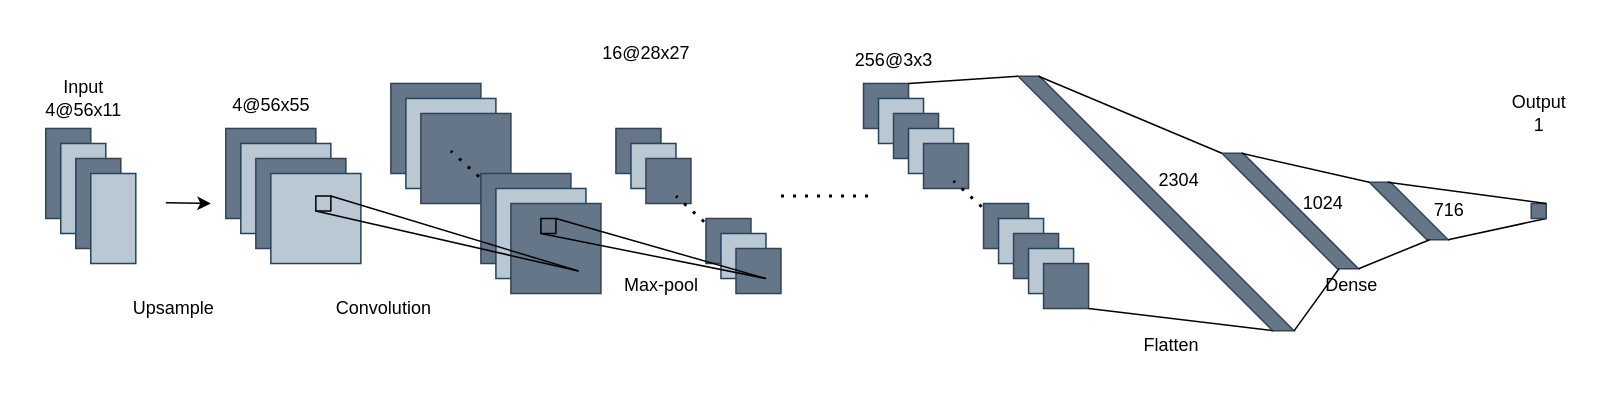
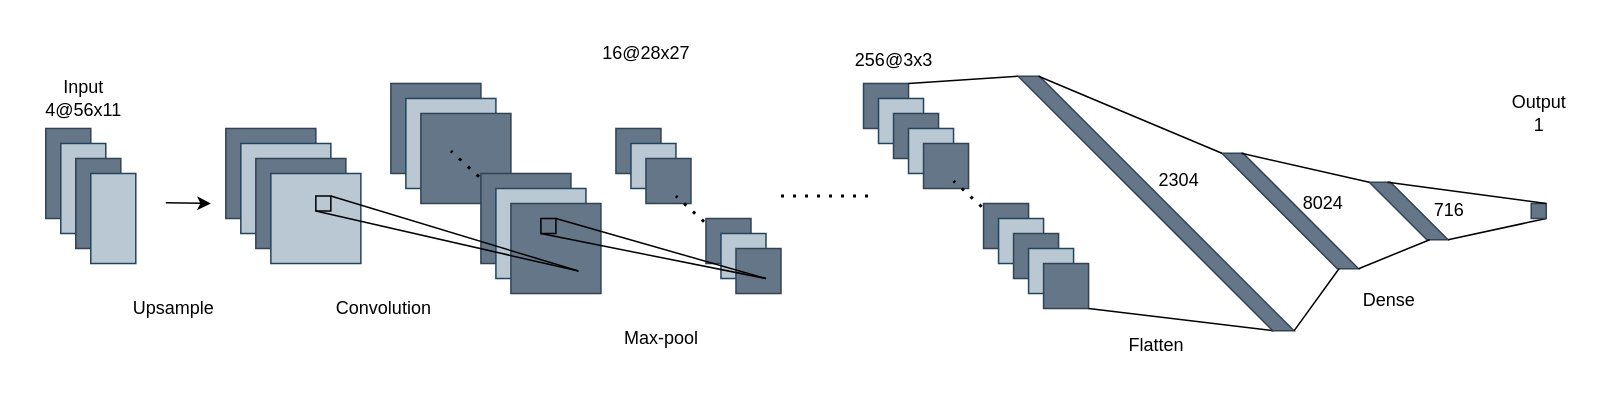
(271, 106) -> none
(1323, 203) -> (1323, 203)
(661, 286) -> (661, 338)
(1351, 286) -> (1388, 301)
(1171, 346) -> (1156, 346)
